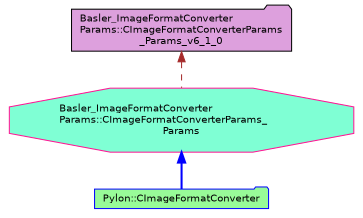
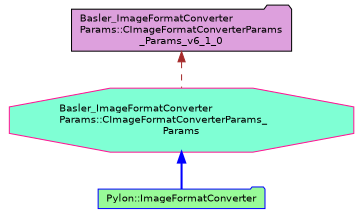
(182, 199) -> (182, 199)
